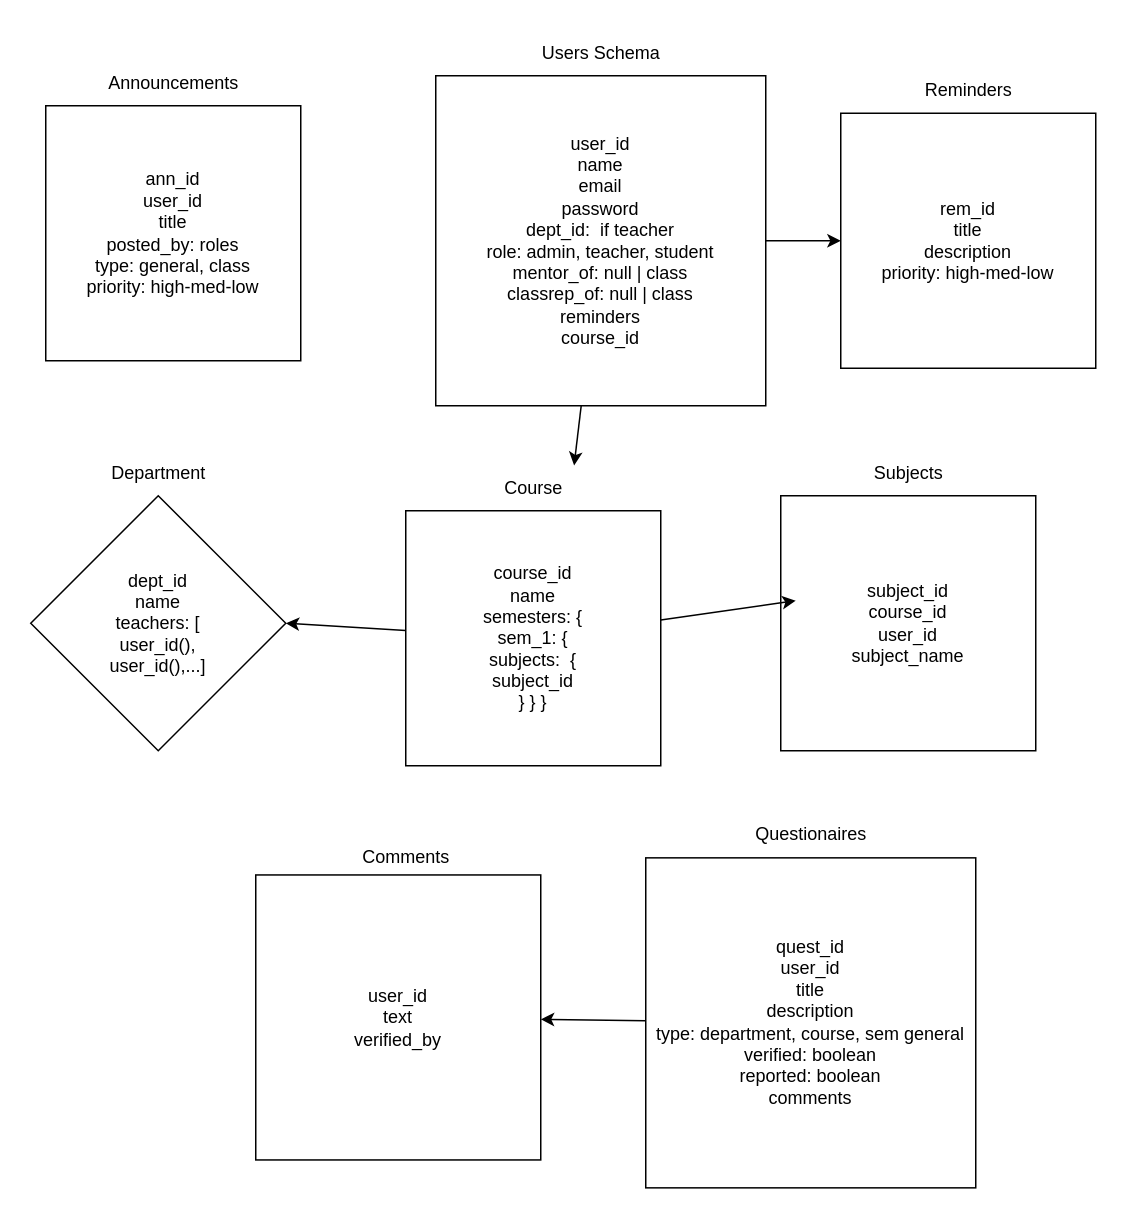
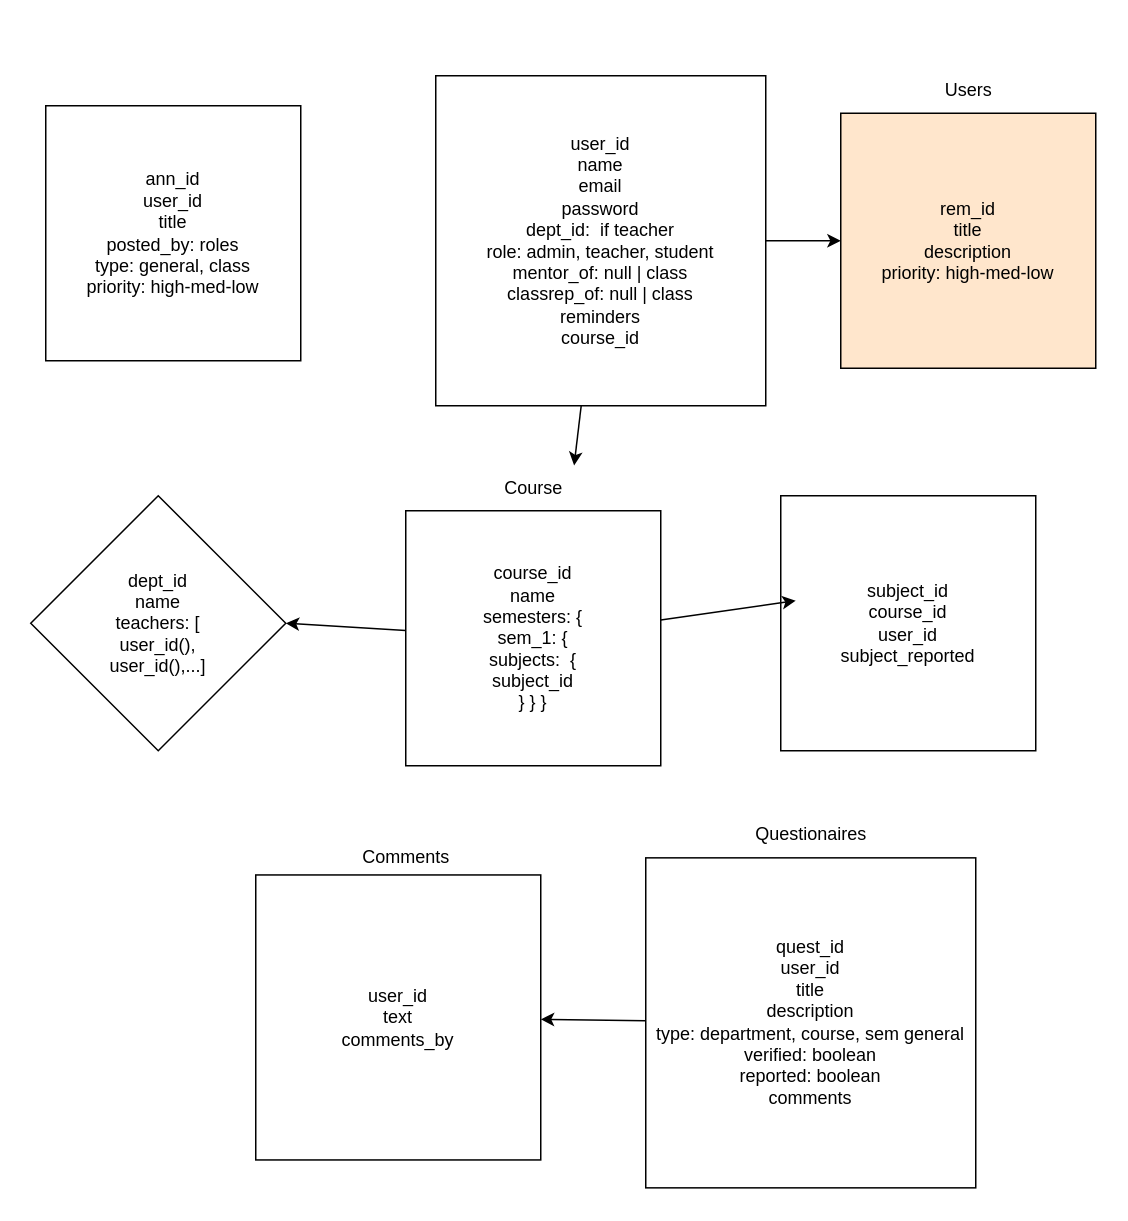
(601, 53) -> none
(173, 83) -> none
(969, 91) -> (969, 91)
(968, 241) -> (968, 241)
(158, 473) -> none
(908, 473) -> none
(908, 623) -> (908, 623)
(398, 1018) -> (398, 1018)
